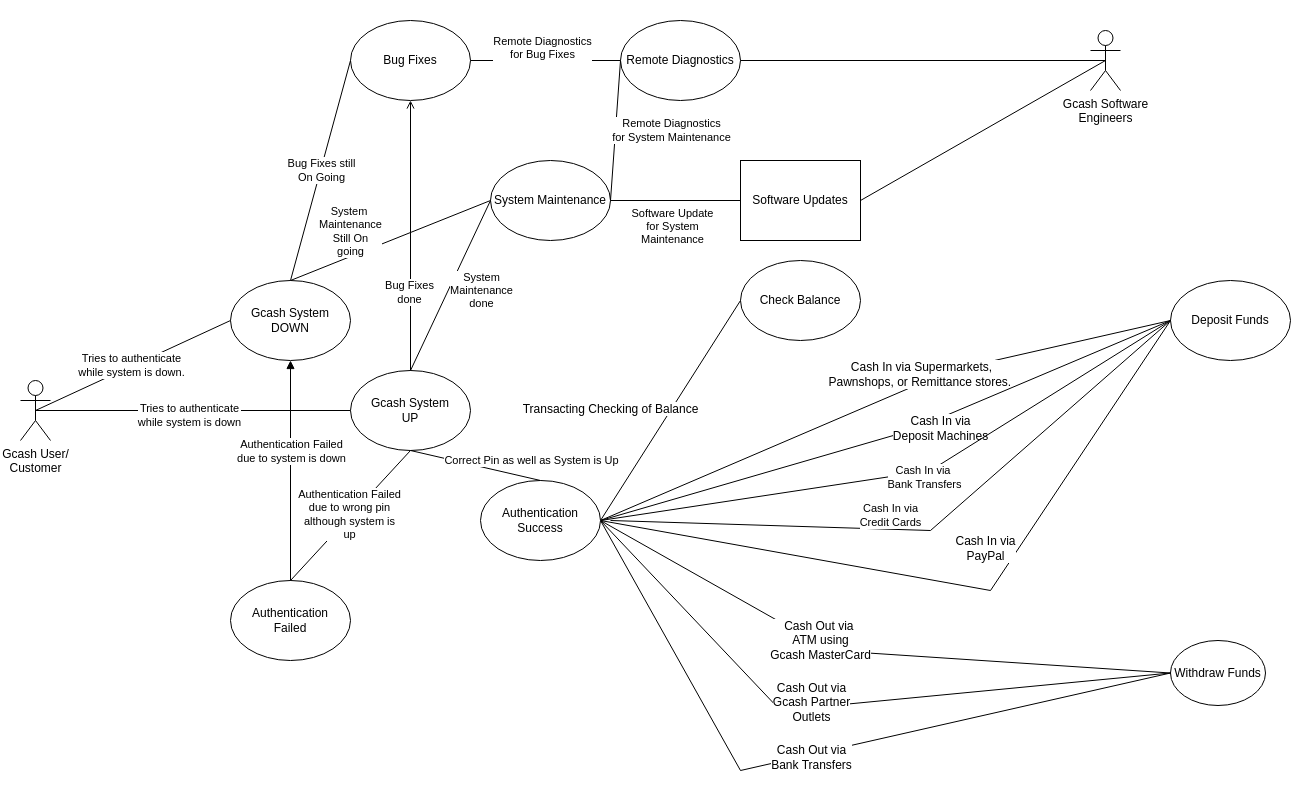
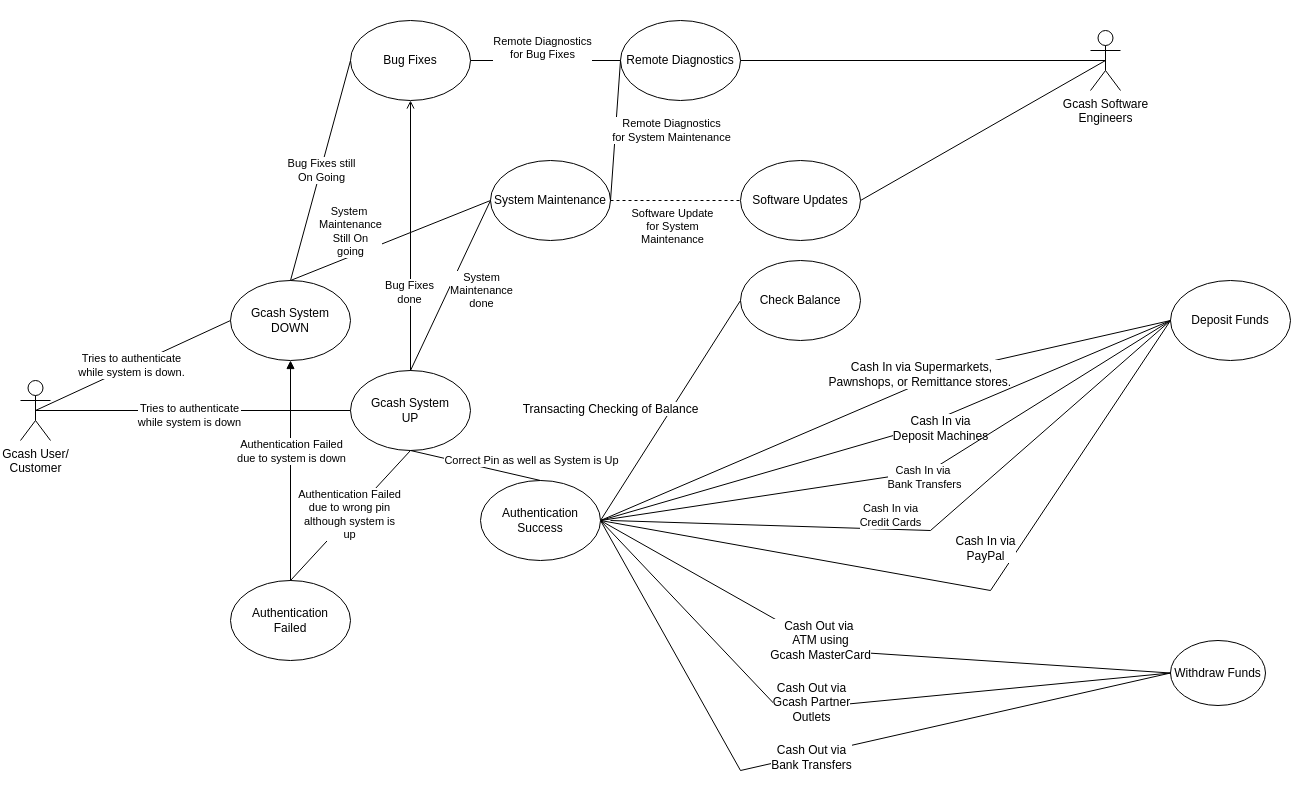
(676, 201) -> (676, 201)
(801, 201) -> (801, 201)
